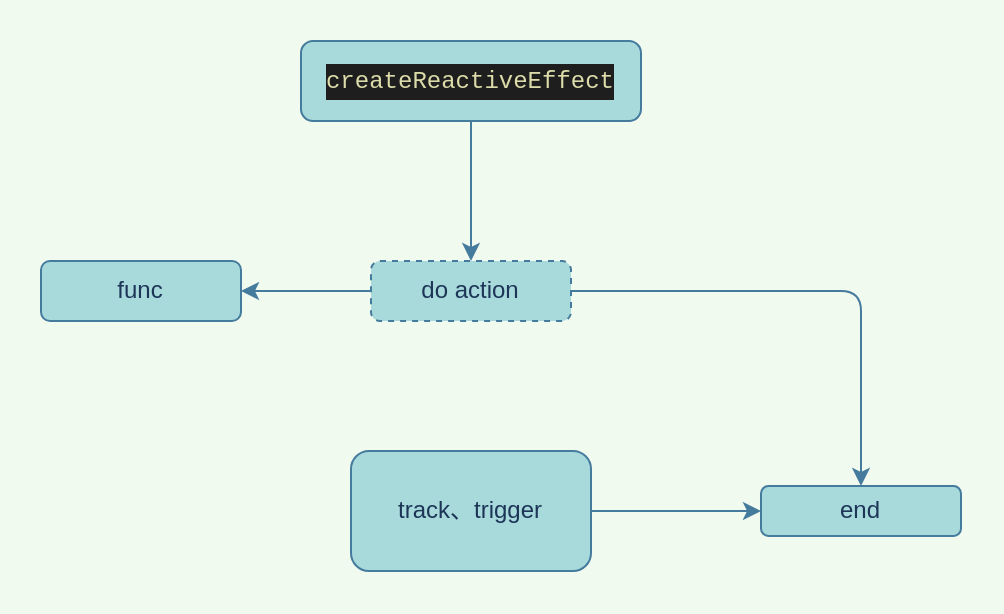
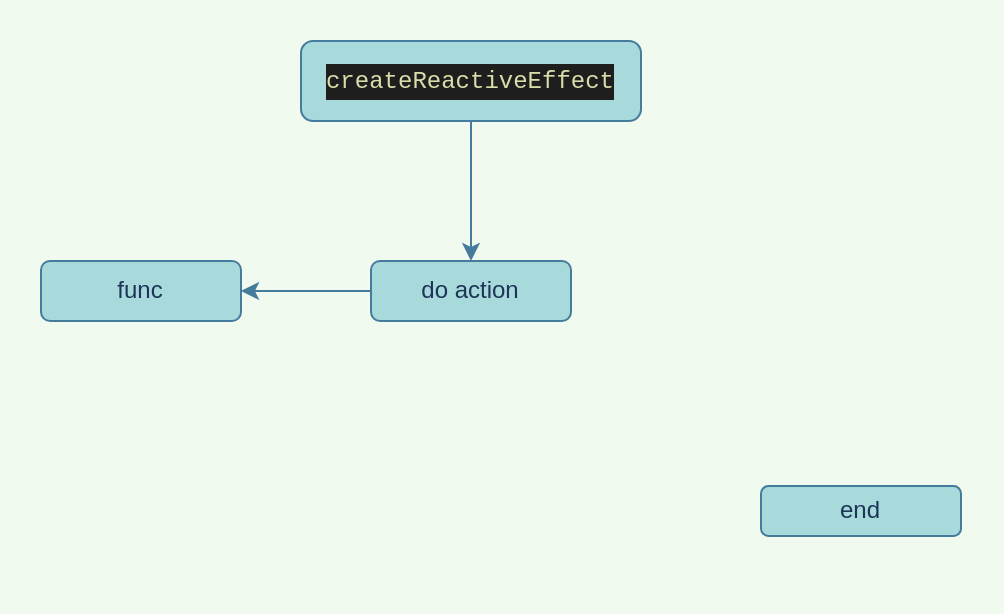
(471, 291) -> (471, 291)
(800, 291) -> none
(471, 511) -> none
(669, 511) -> none
